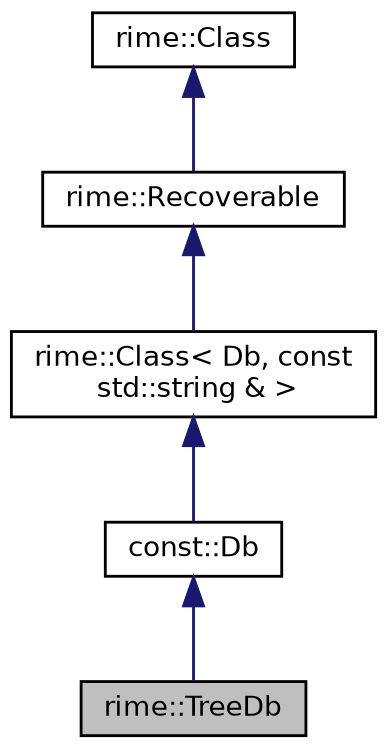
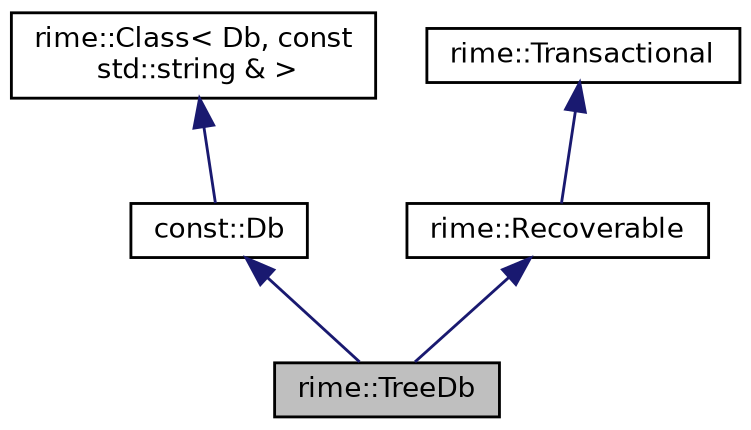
(194, 40) -> (583, 55)
(194, 293) -> (462, 320)
